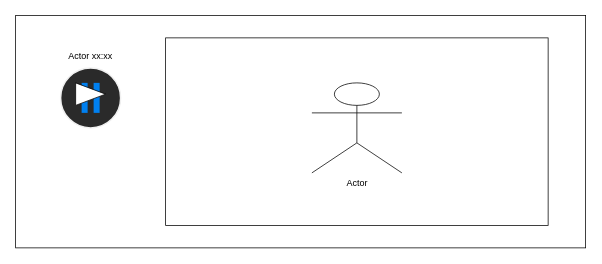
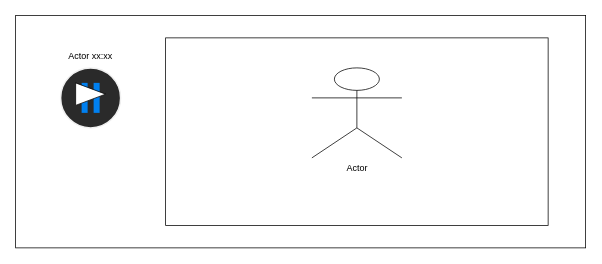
(357, 128) -> (357, 113)
